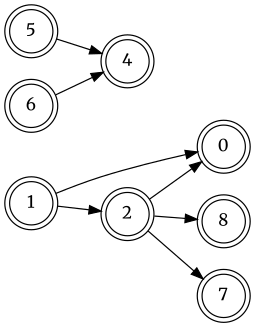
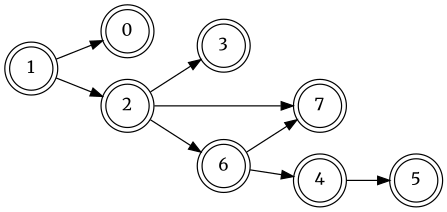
(73, 44) -> (362, 180)
none -> (267, 139)
(171, 184) -> (171, 133)
(224, 221) -> (224, 46)
